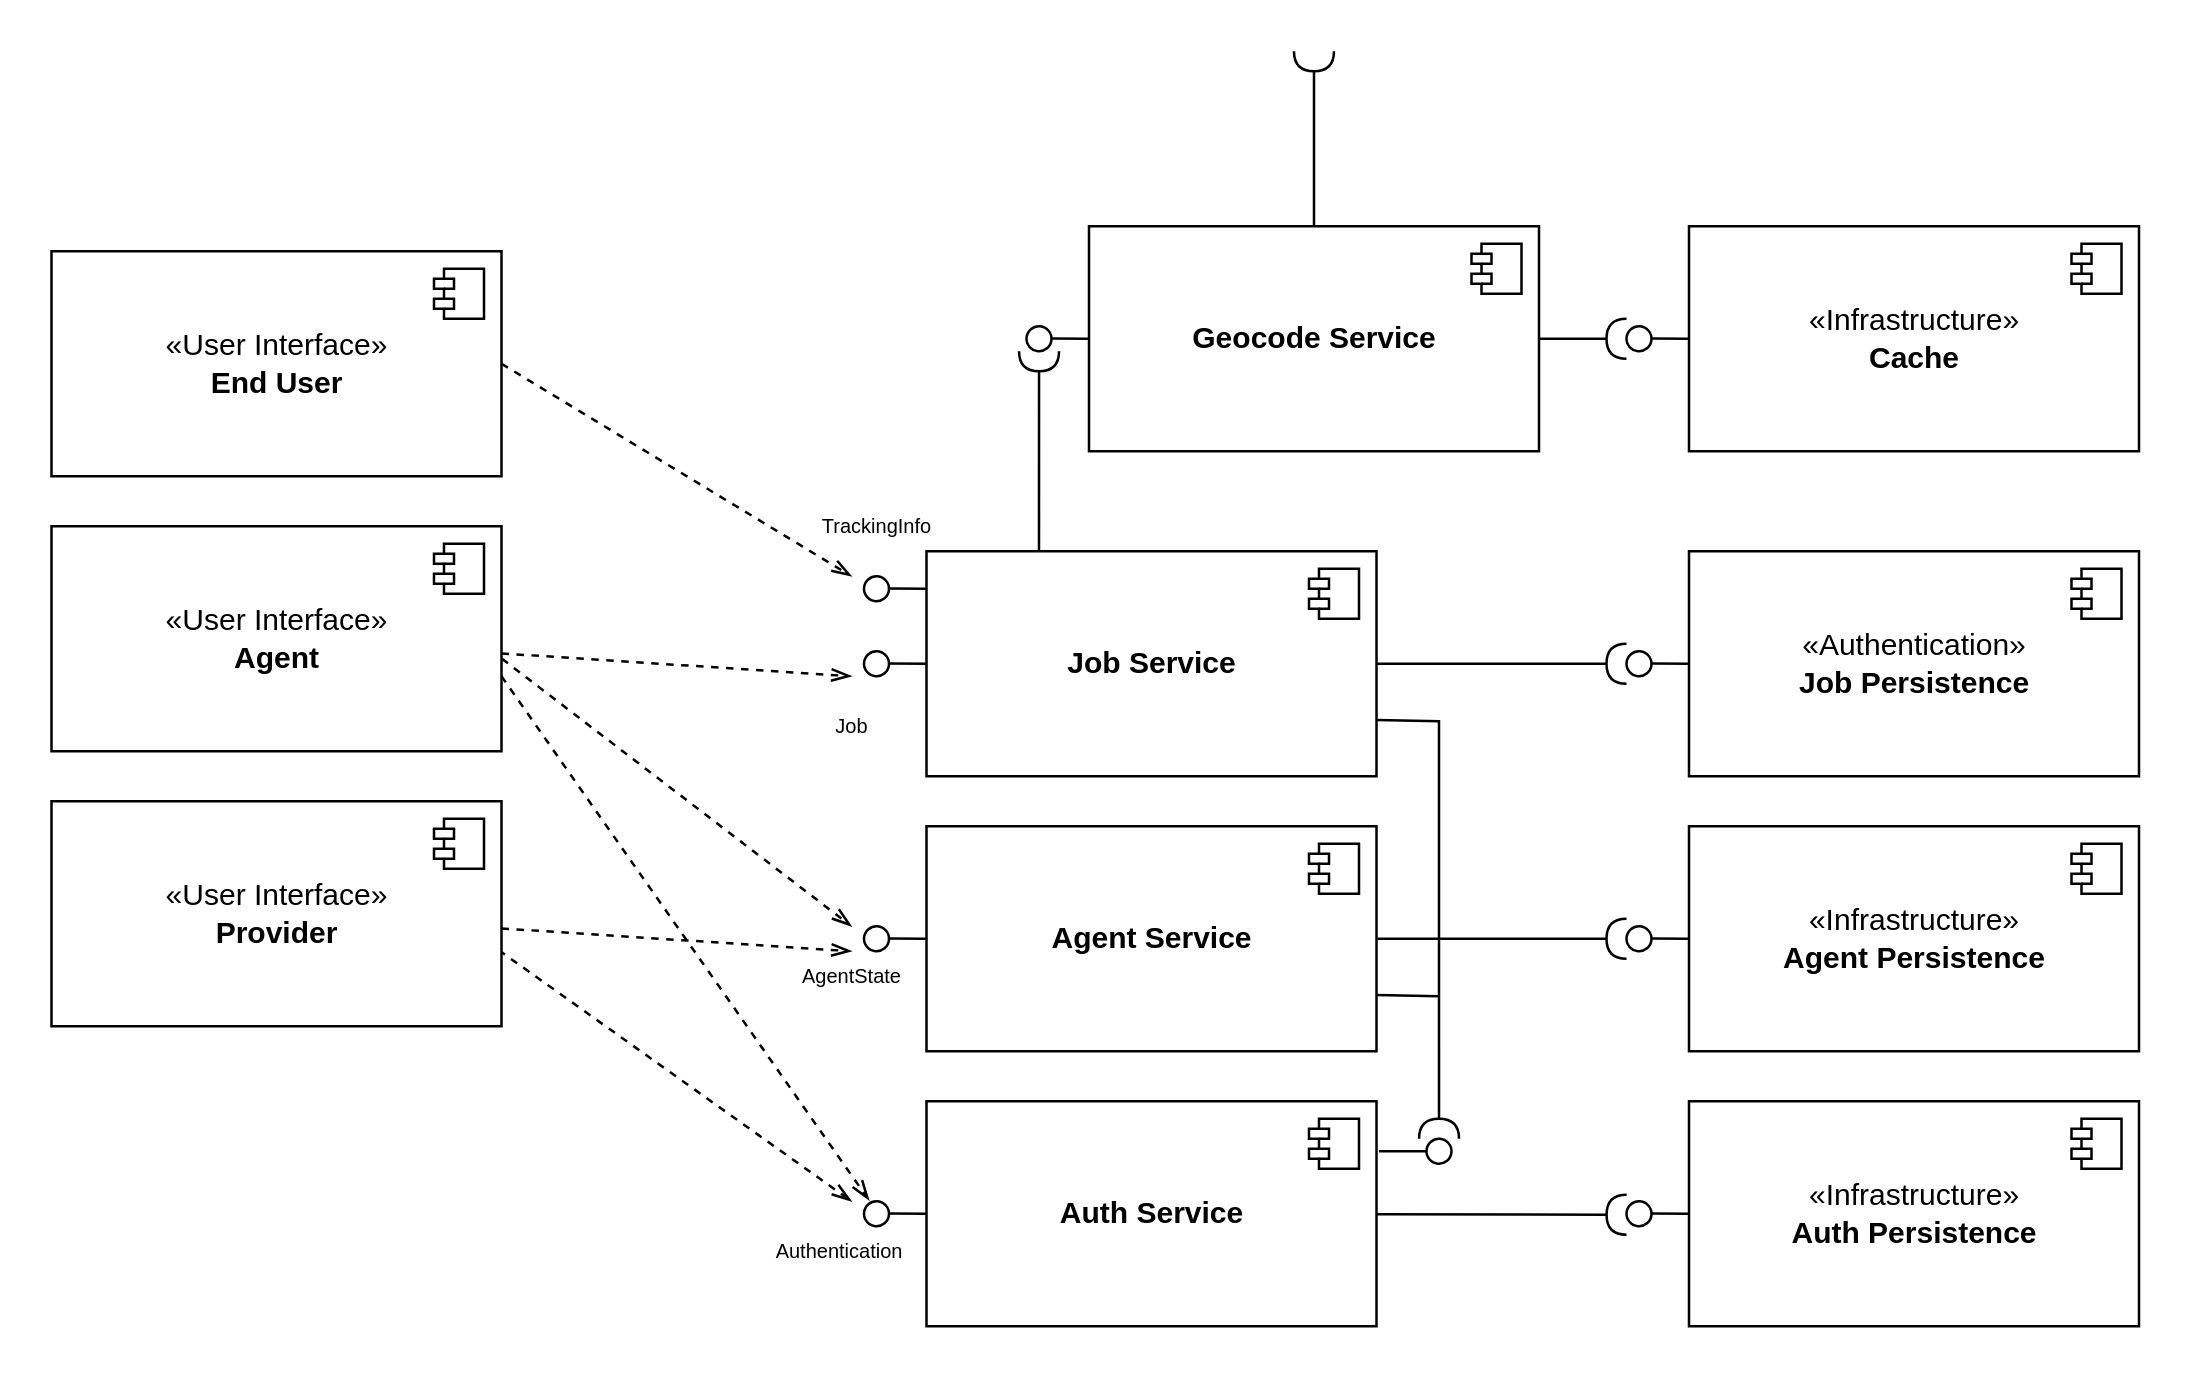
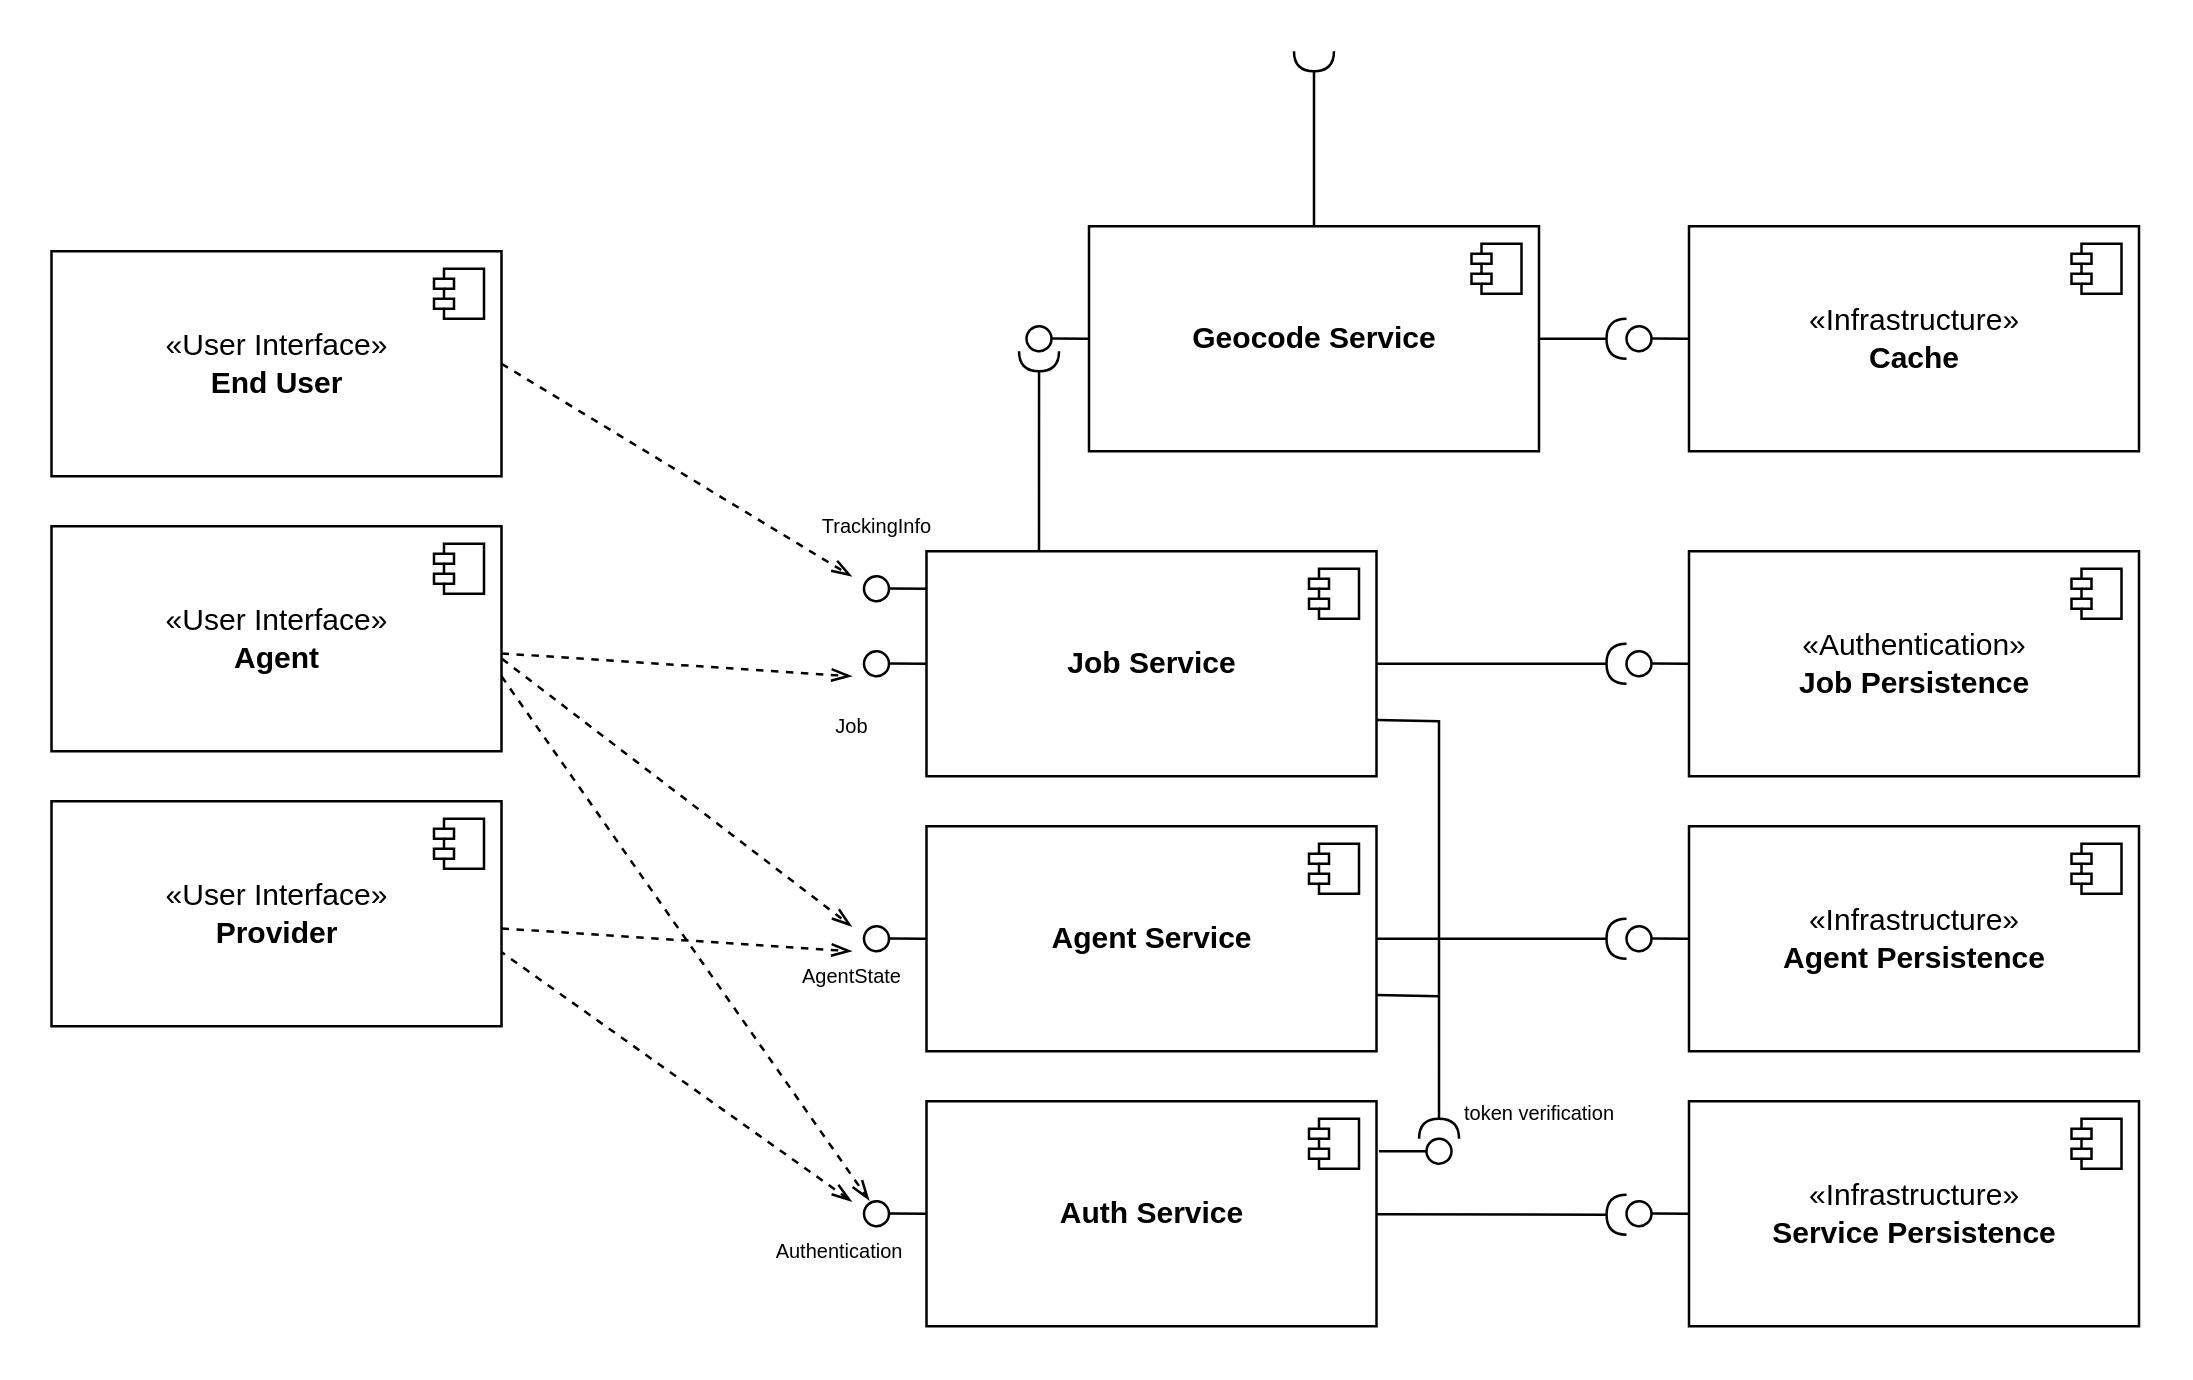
none -> (1539, 1114)
(1915, 1214) -> (1915, 1214)
